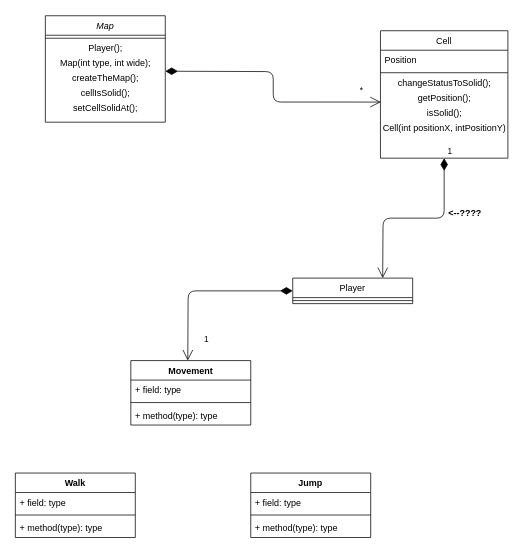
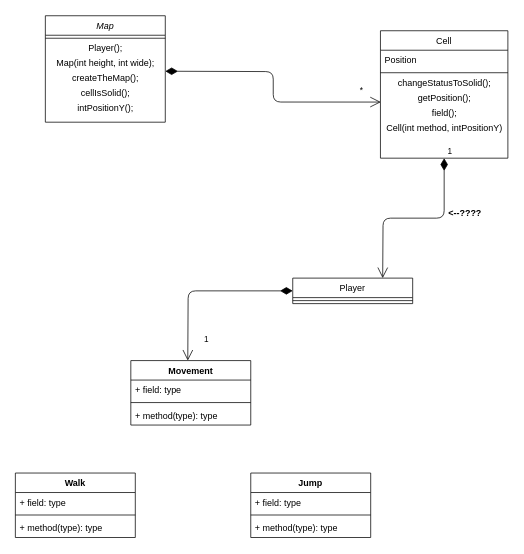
(106, 63) -> (106, 63)
(106, 108) -> (106, 108)
(445, 113) -> (445, 113)
(445, 128) -> (445, 128)
